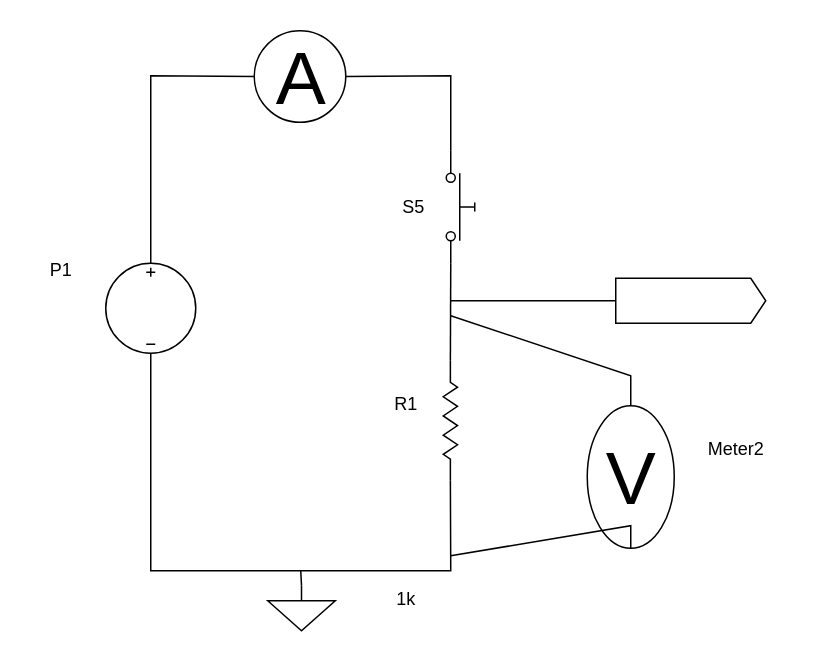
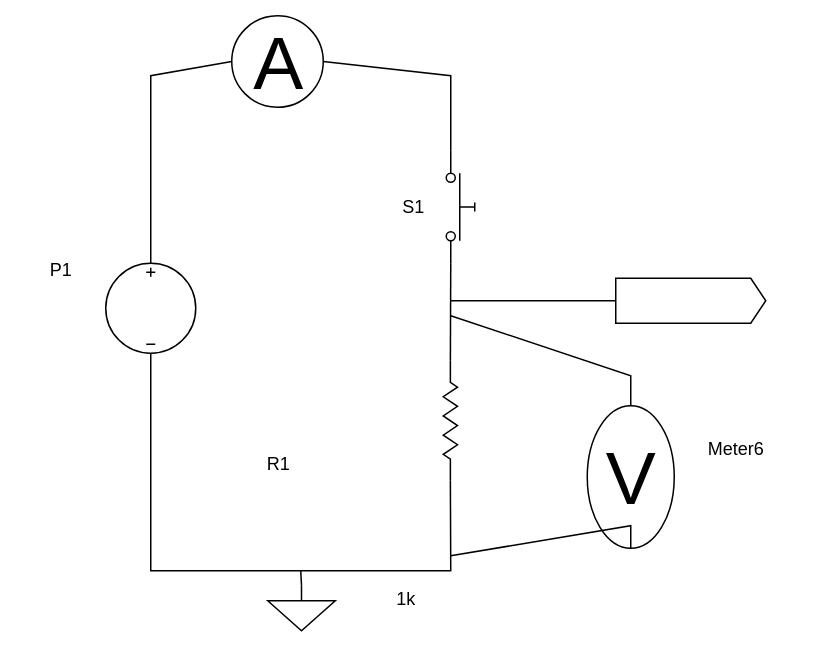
(300, 77) -> (278, 62)
(414, 208) -> (414, 208)
(406, 404) -> (278, 464)
(737, 449) -> (737, 449)
